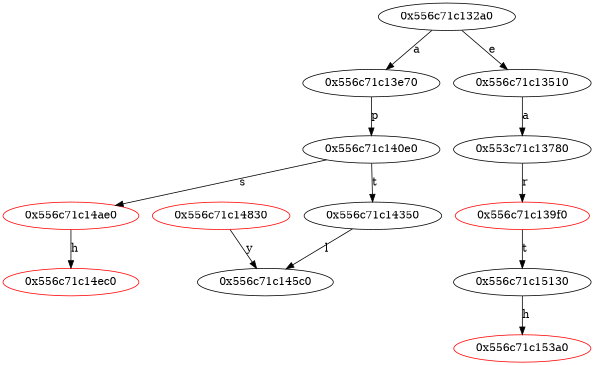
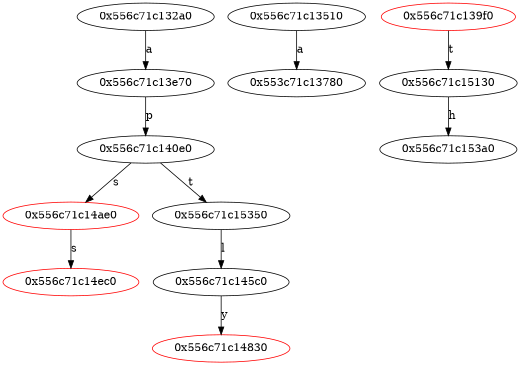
(482, 47) -> none
(522, 179) -> none
(373, 216) -> (221, 216)
(241, 246) -> (221, 311)
(75, 249) -> (74, 249)
(522, 348) -> (448, 149)
